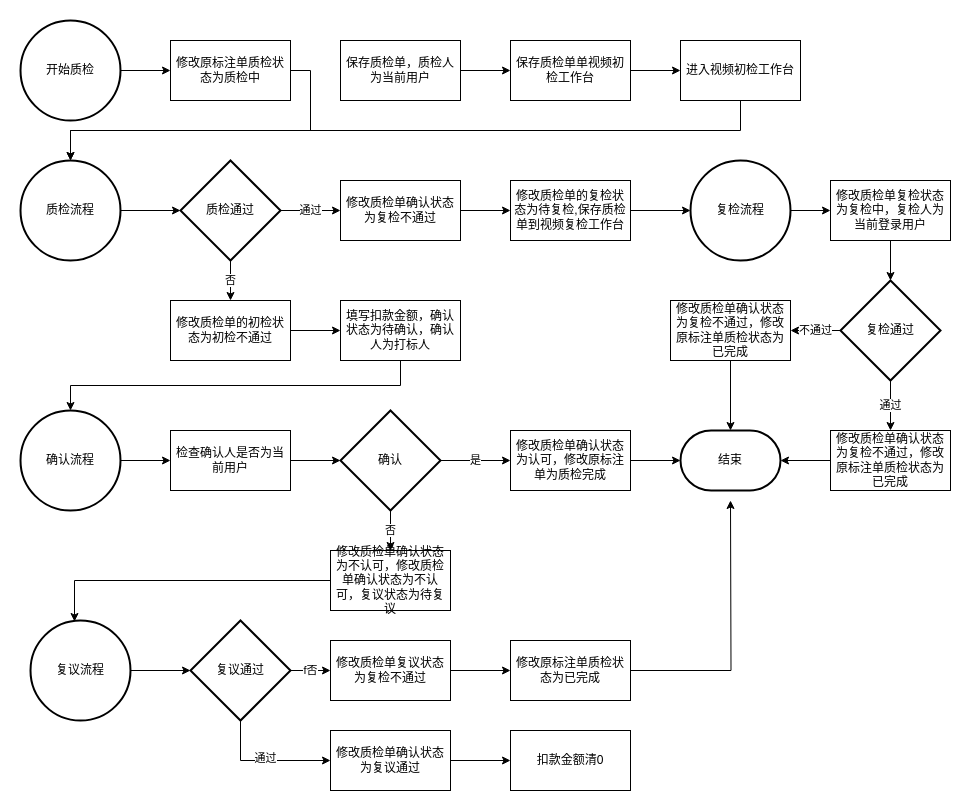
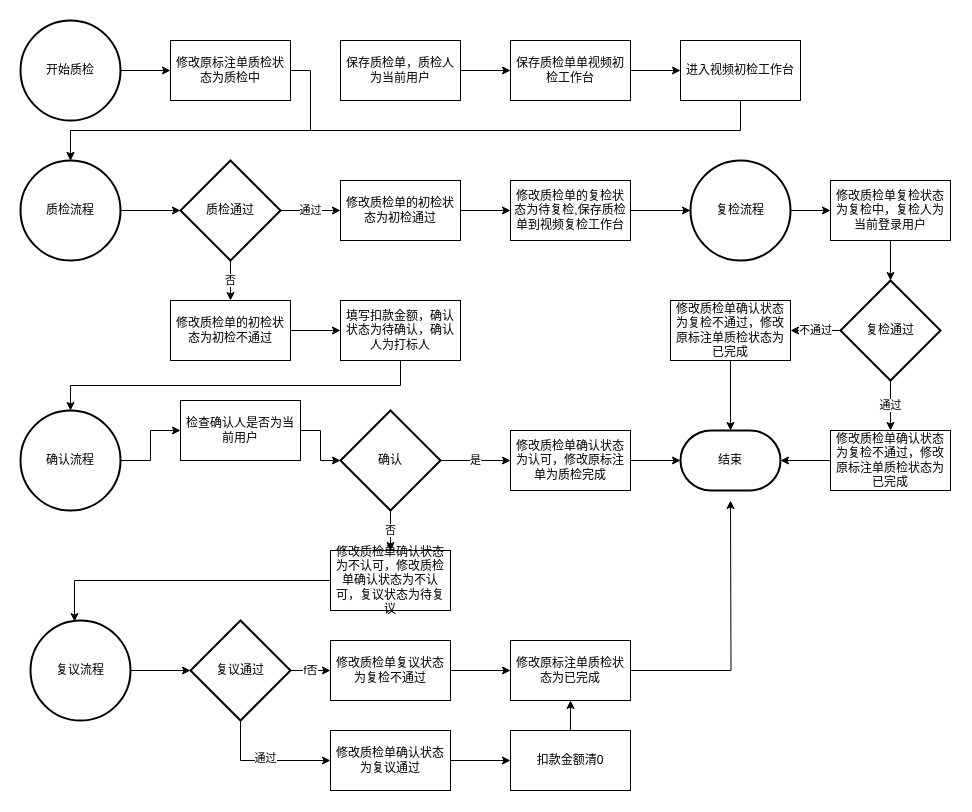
(401, 211) -> (401, 211)
(231, 461) -> (241, 431)
none -> (571, 712)
